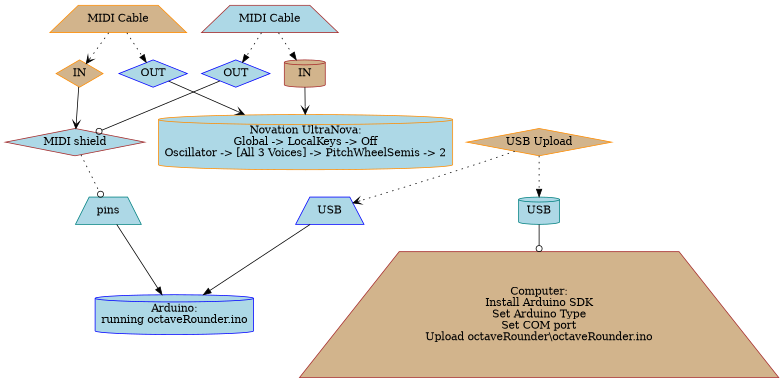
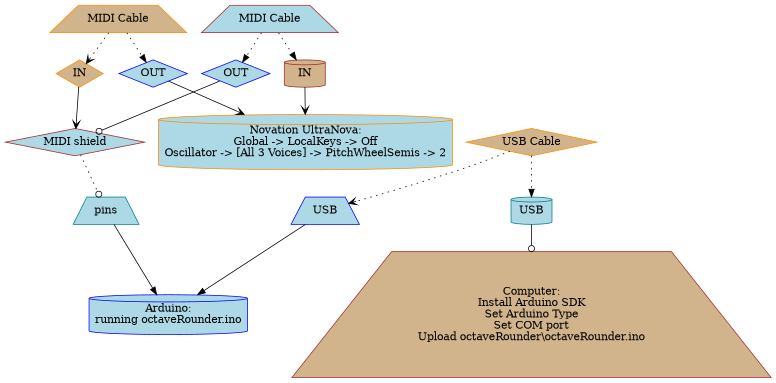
(539, 142) -> (532, 142)
